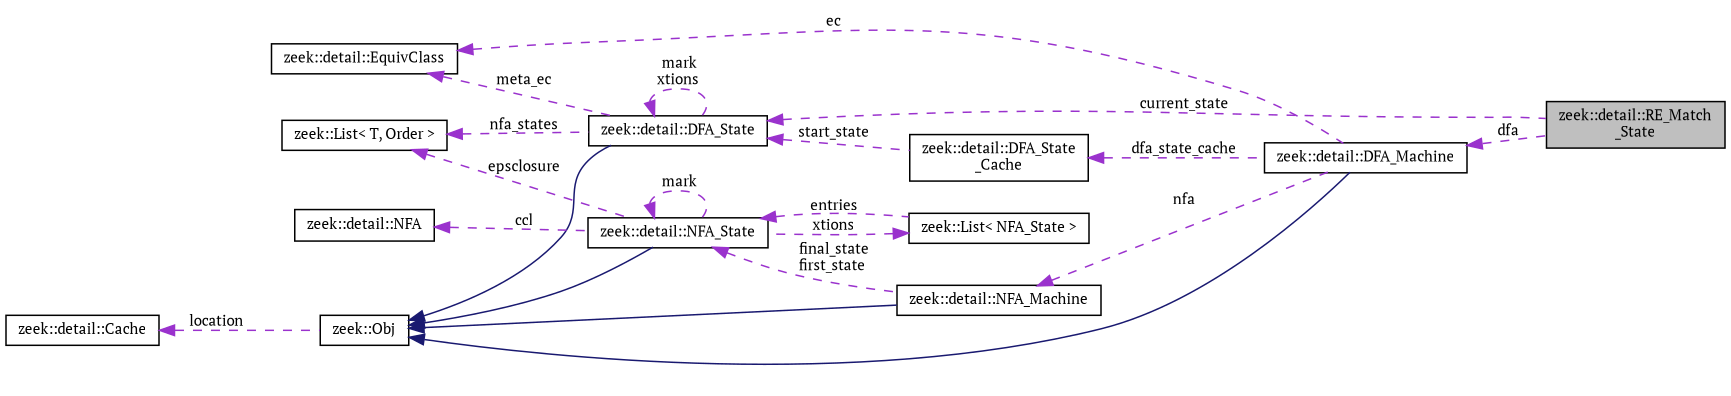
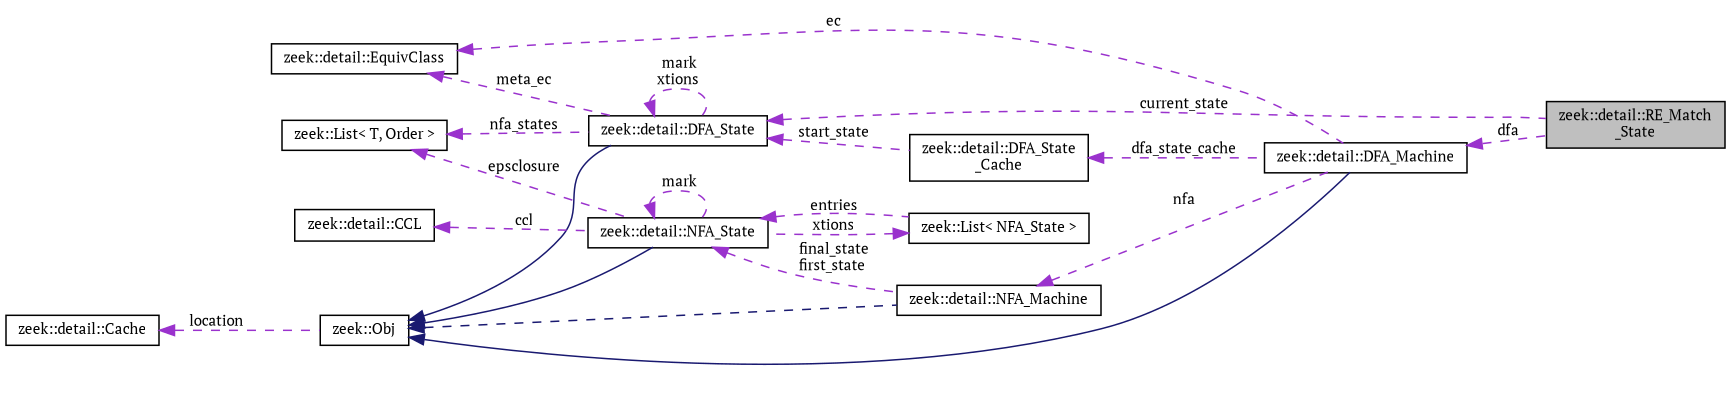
(364, 225) -> (364, 225)
(661, 316) -> (661, 316)
